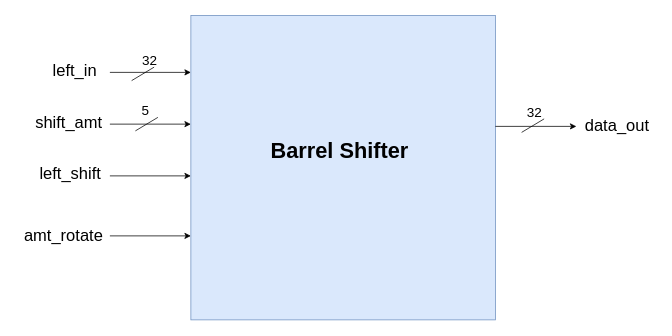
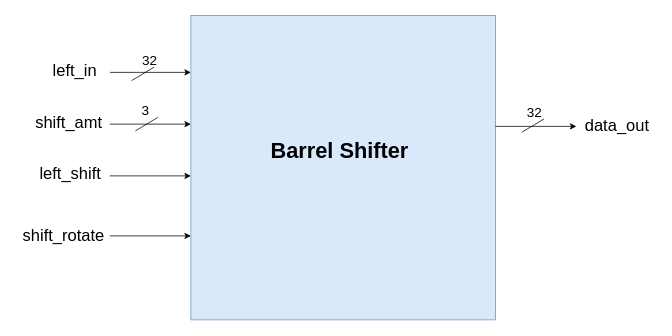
(146, 111) -> (146, 111)
(64, 236) -> (64, 236)
